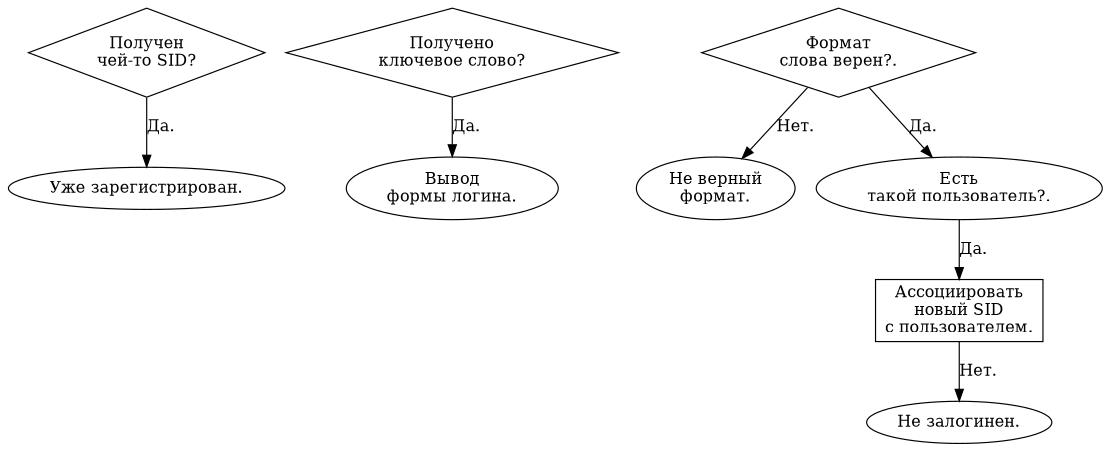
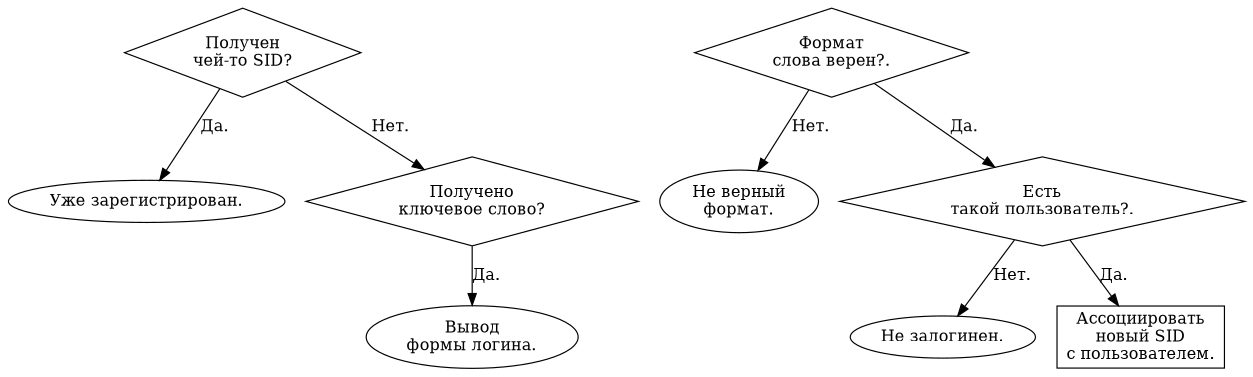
none -> (350, 122)
(959, 188) -> (1042, 201)
(959, 365) -> (990, 273)
